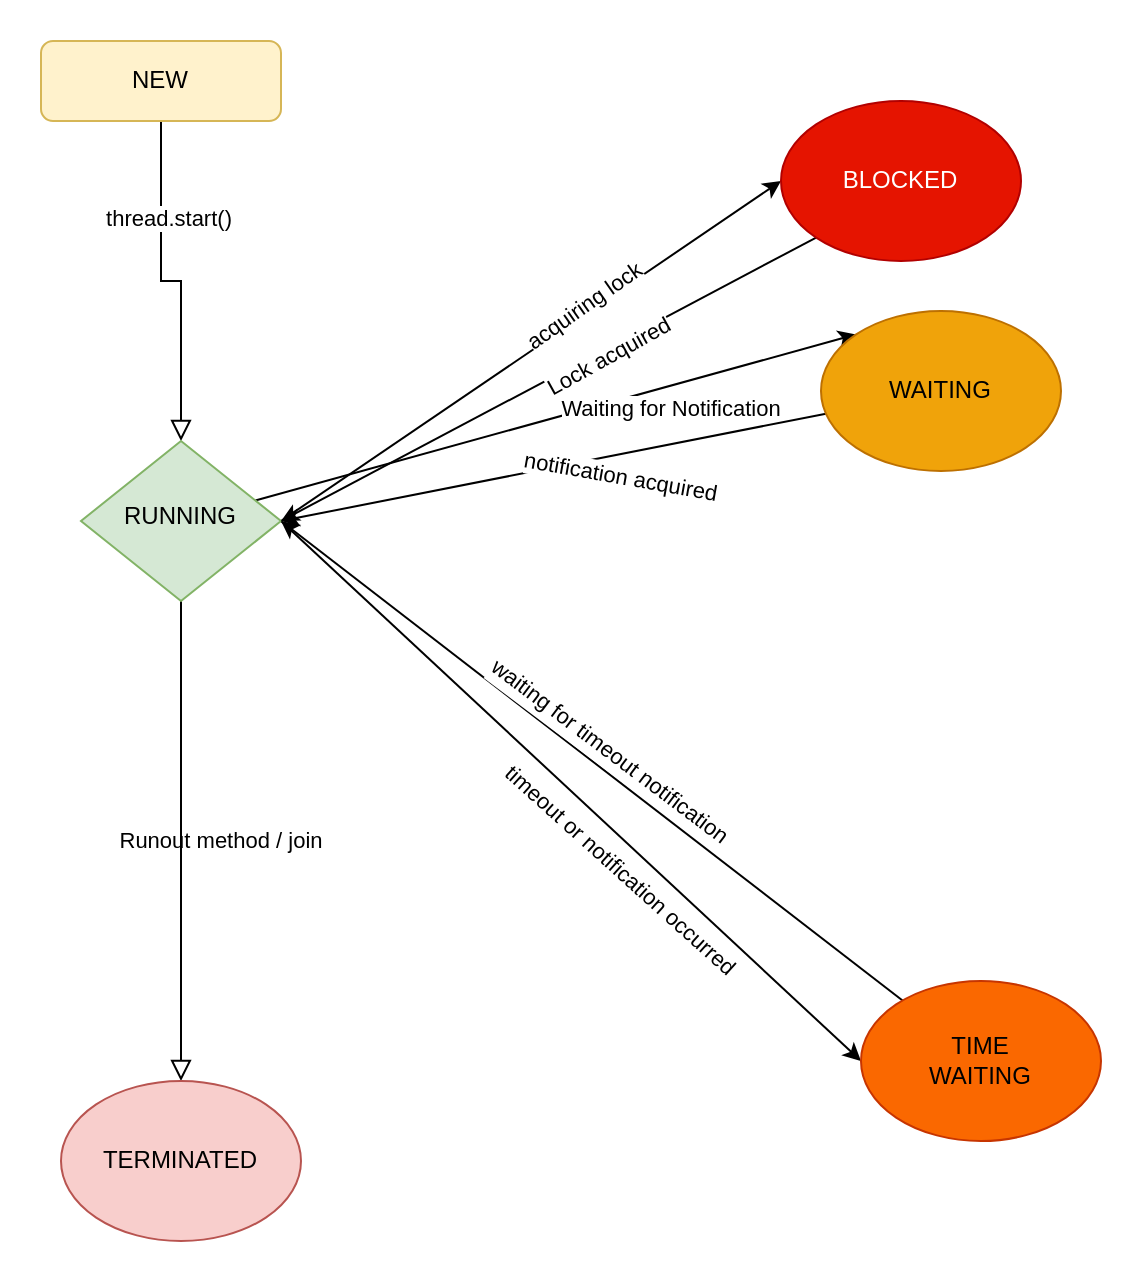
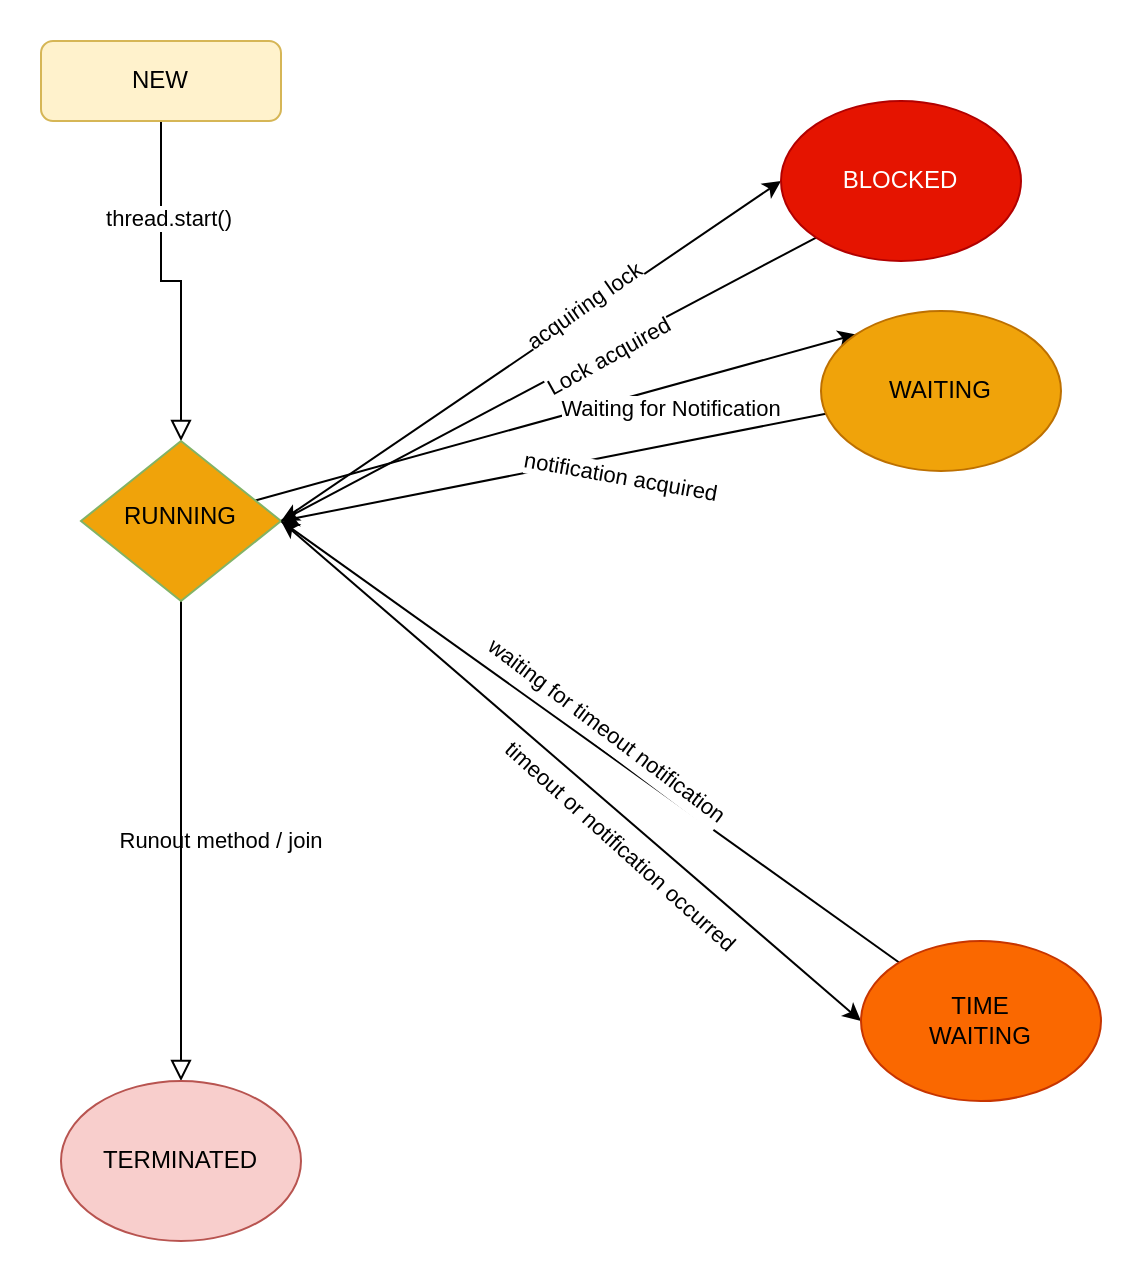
(181, 521) -> (181, 521)
(981, 1061) -> (981, 1021)
